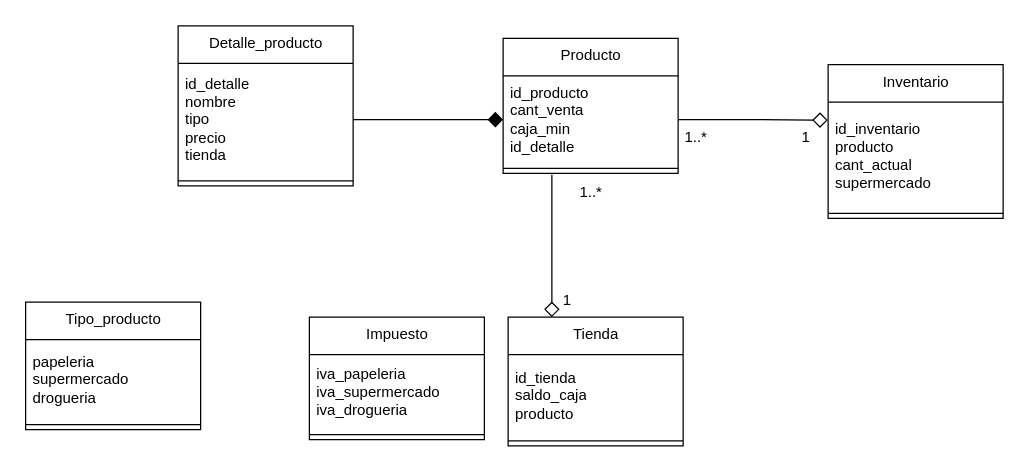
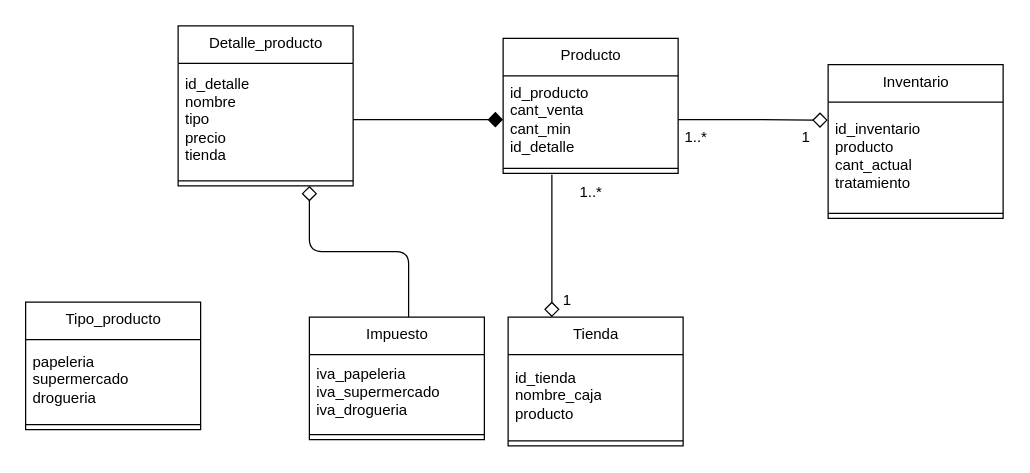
(555, 119) -> (555, 119)
(886, 156) -> (884, 156)
none -> (366, 251)
(556, 396) -> (562, 396)
